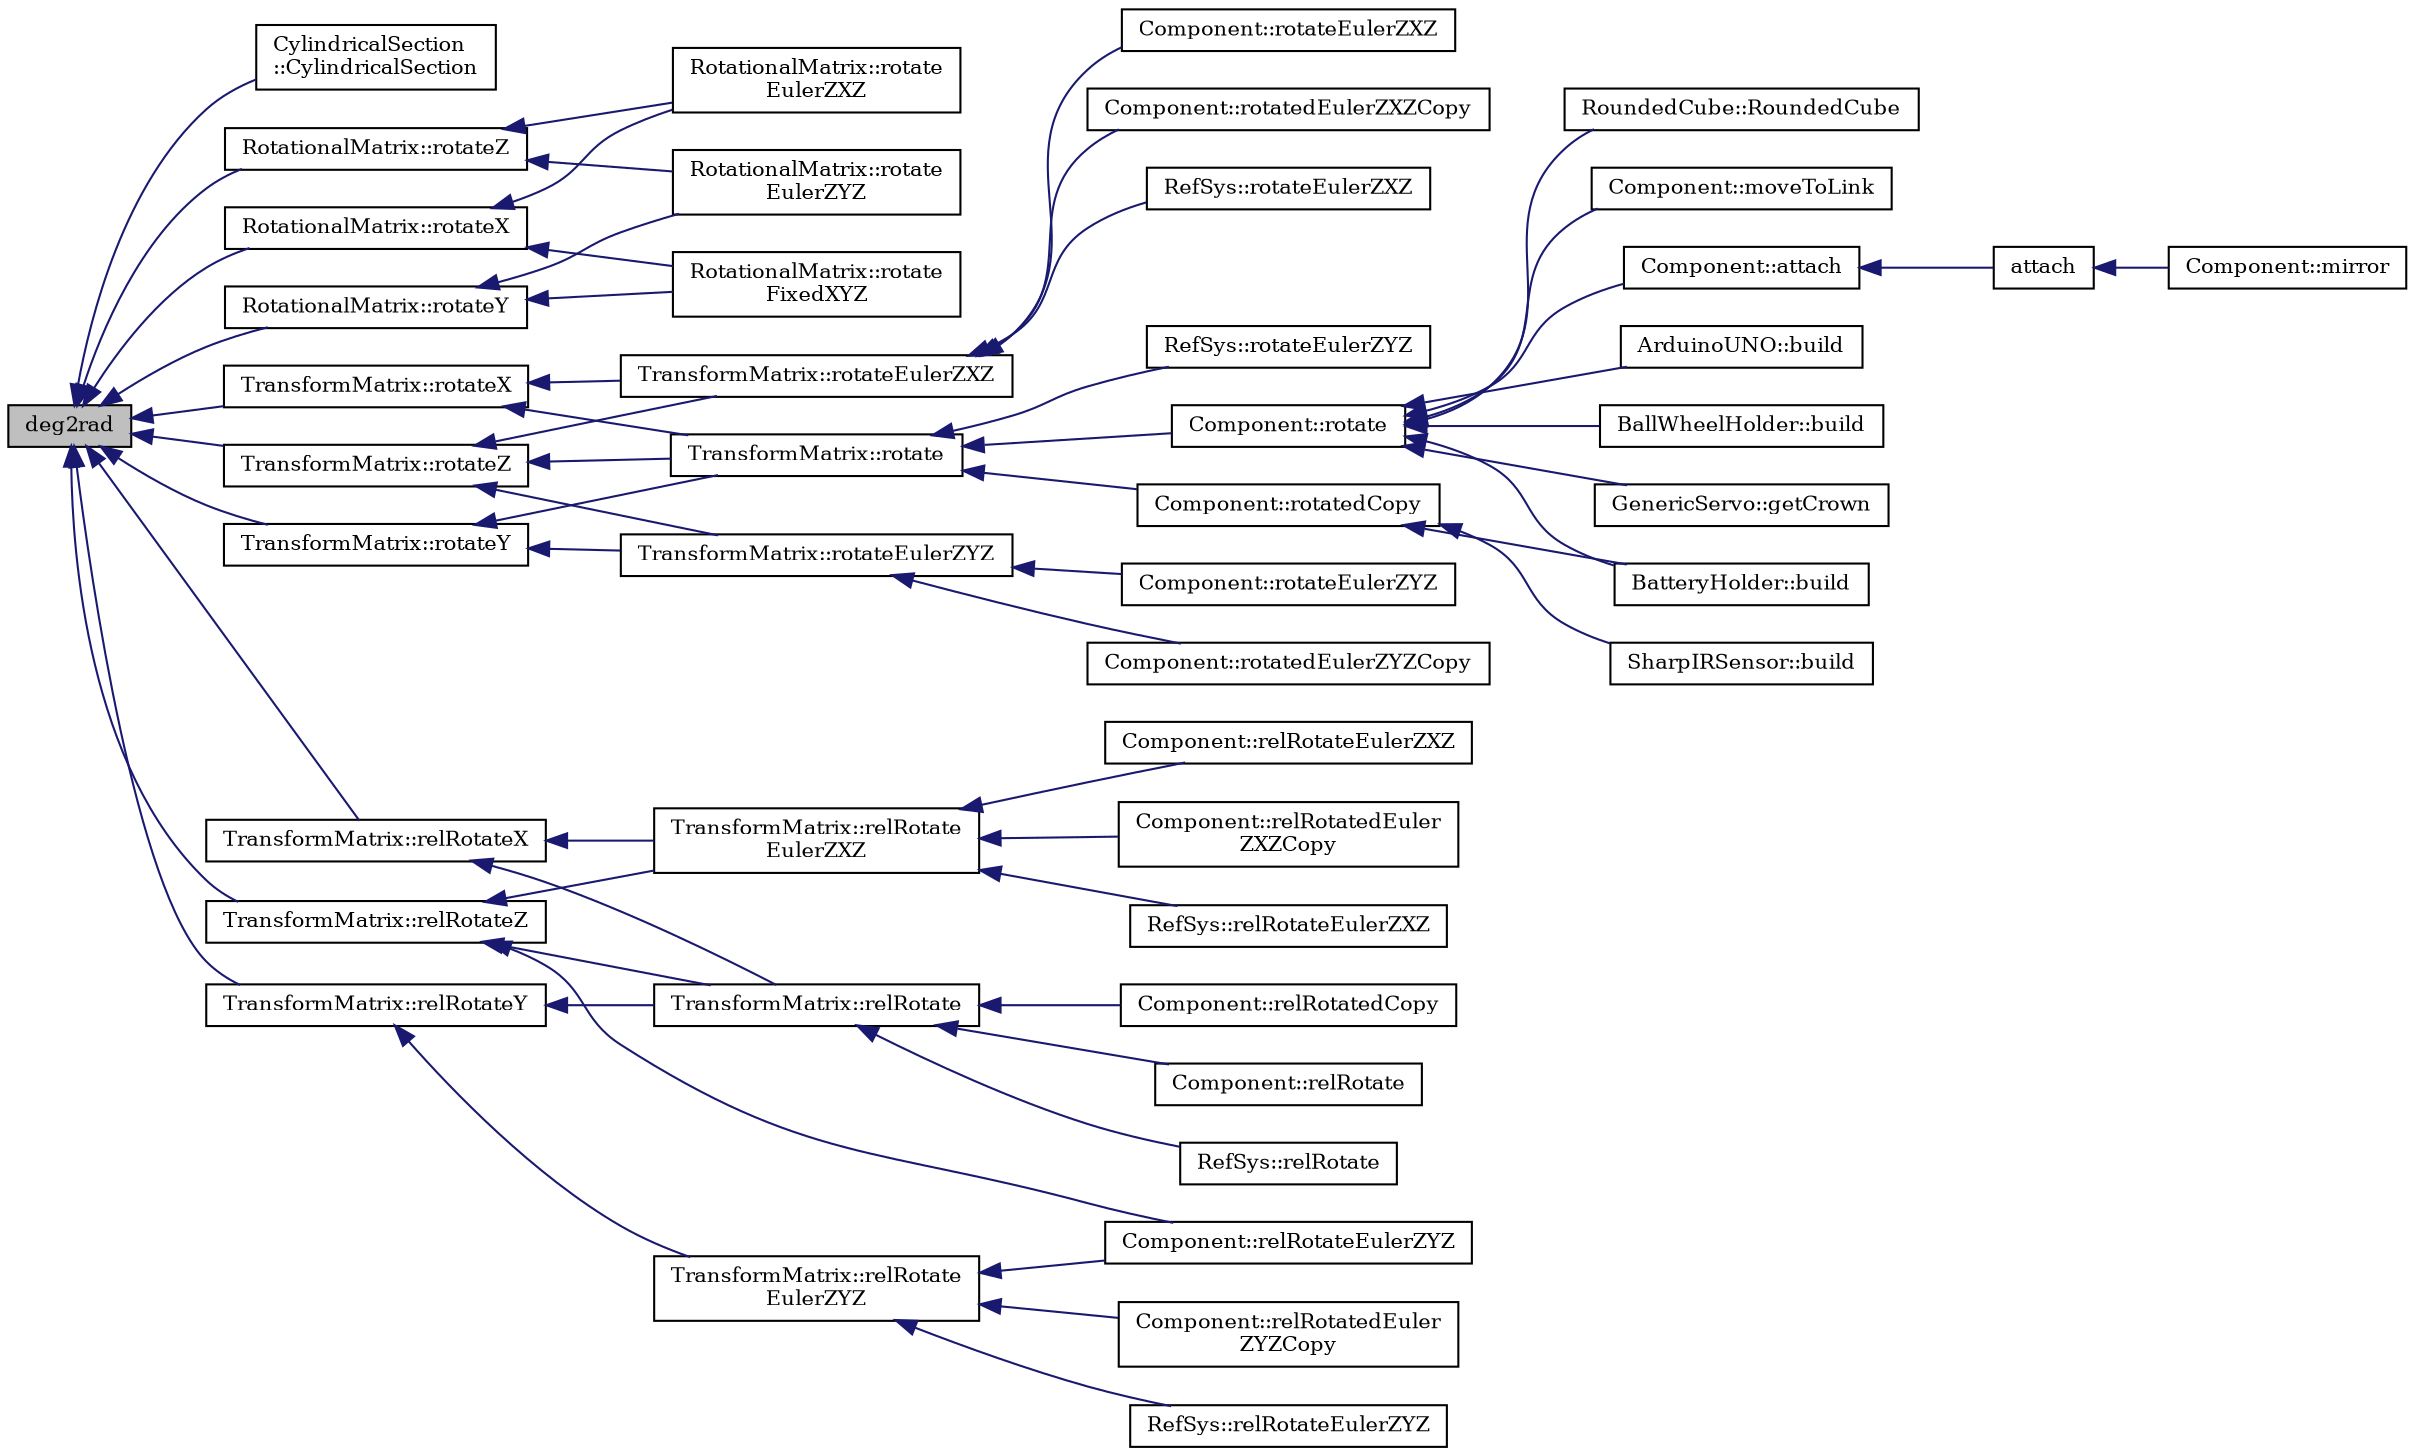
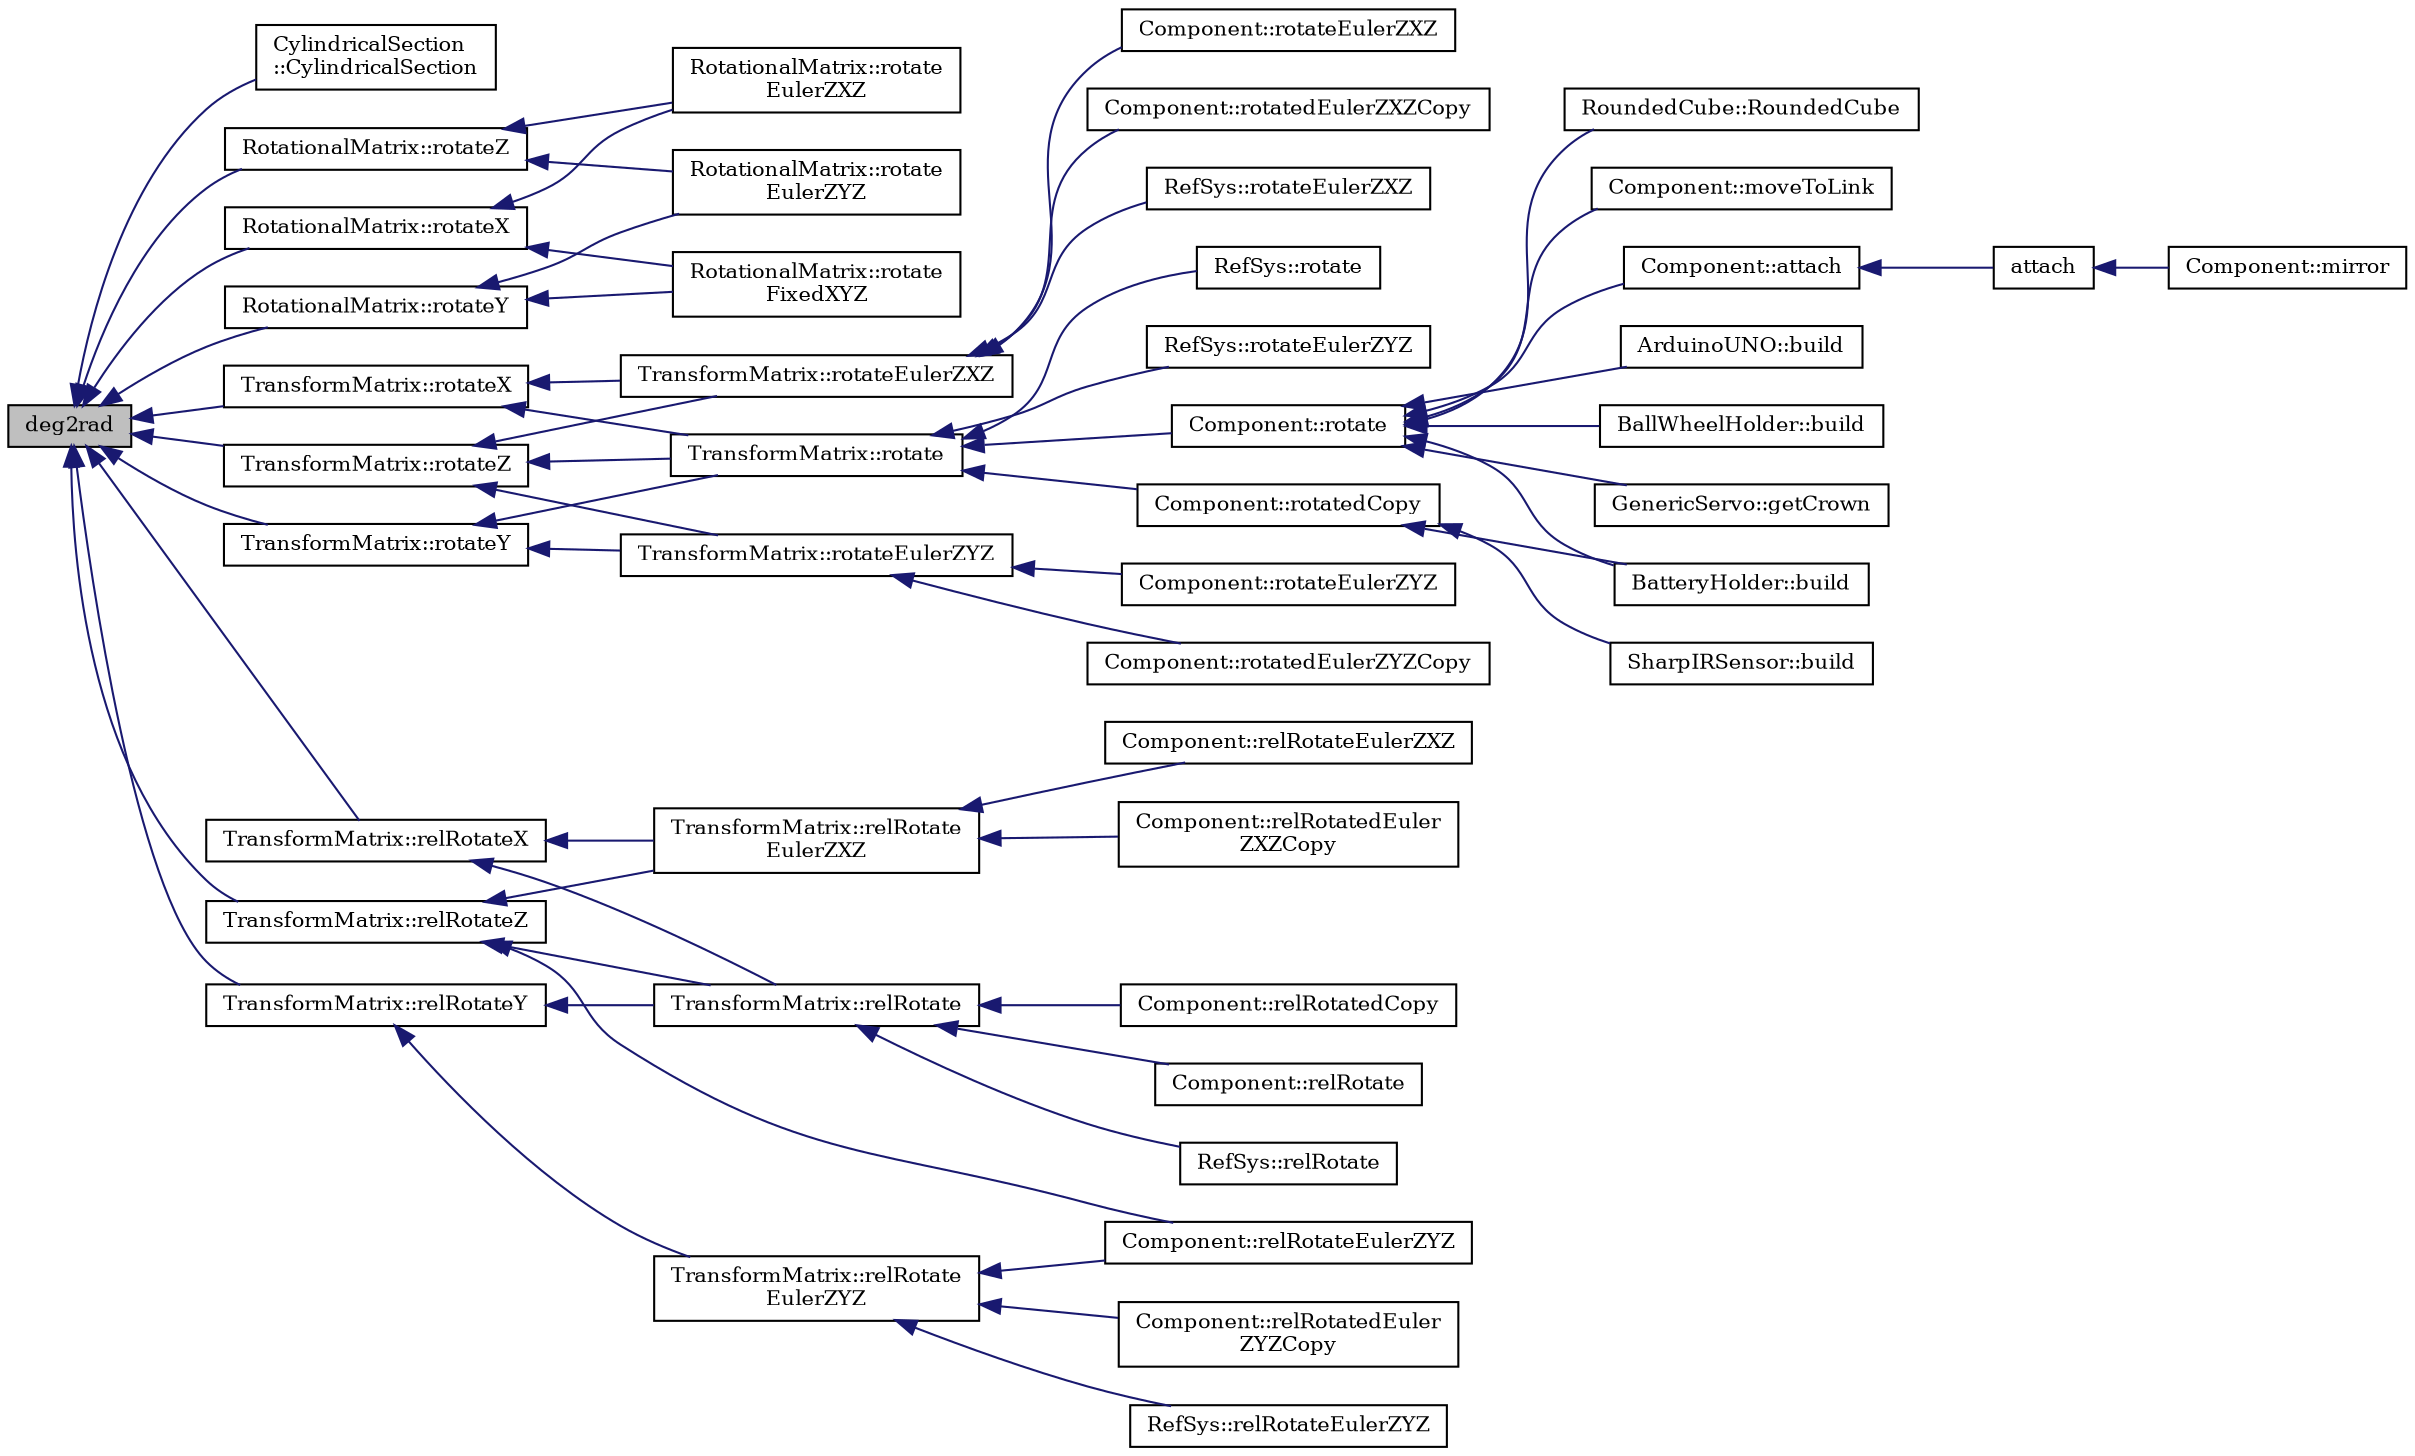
none -> (1289, 268)
(1289, 926) -> none
